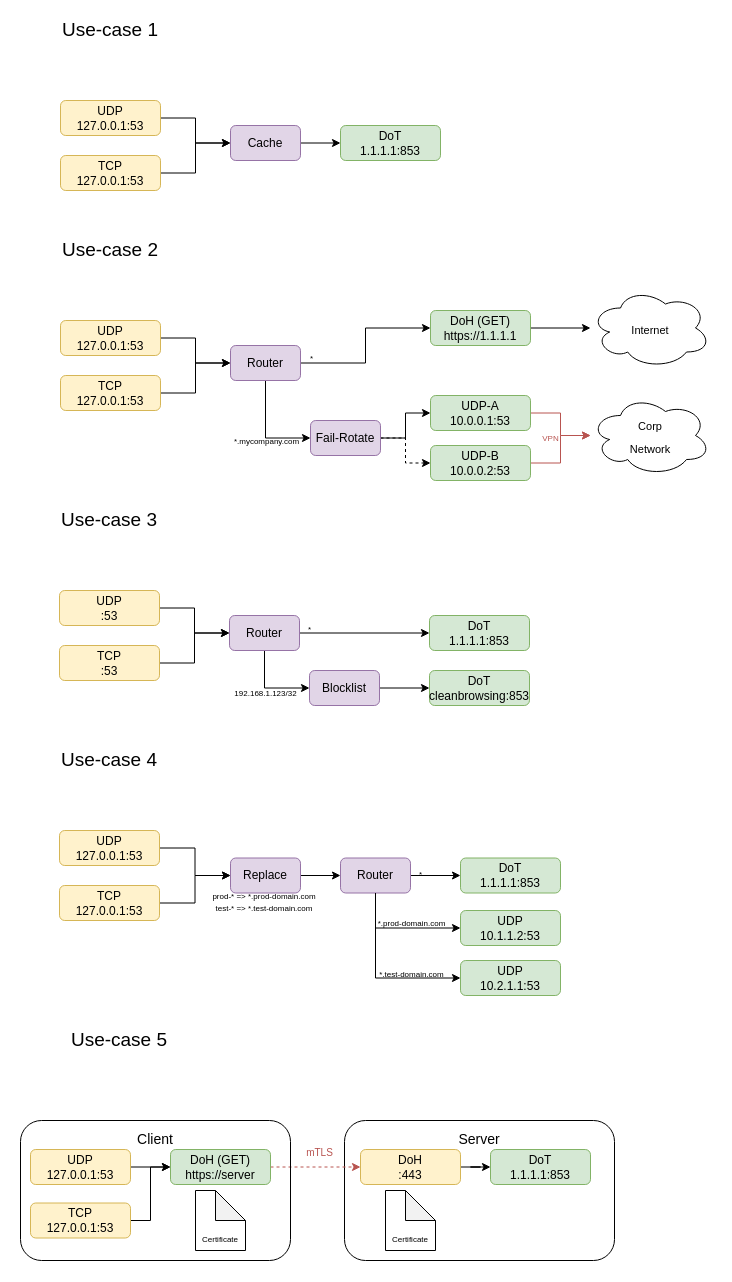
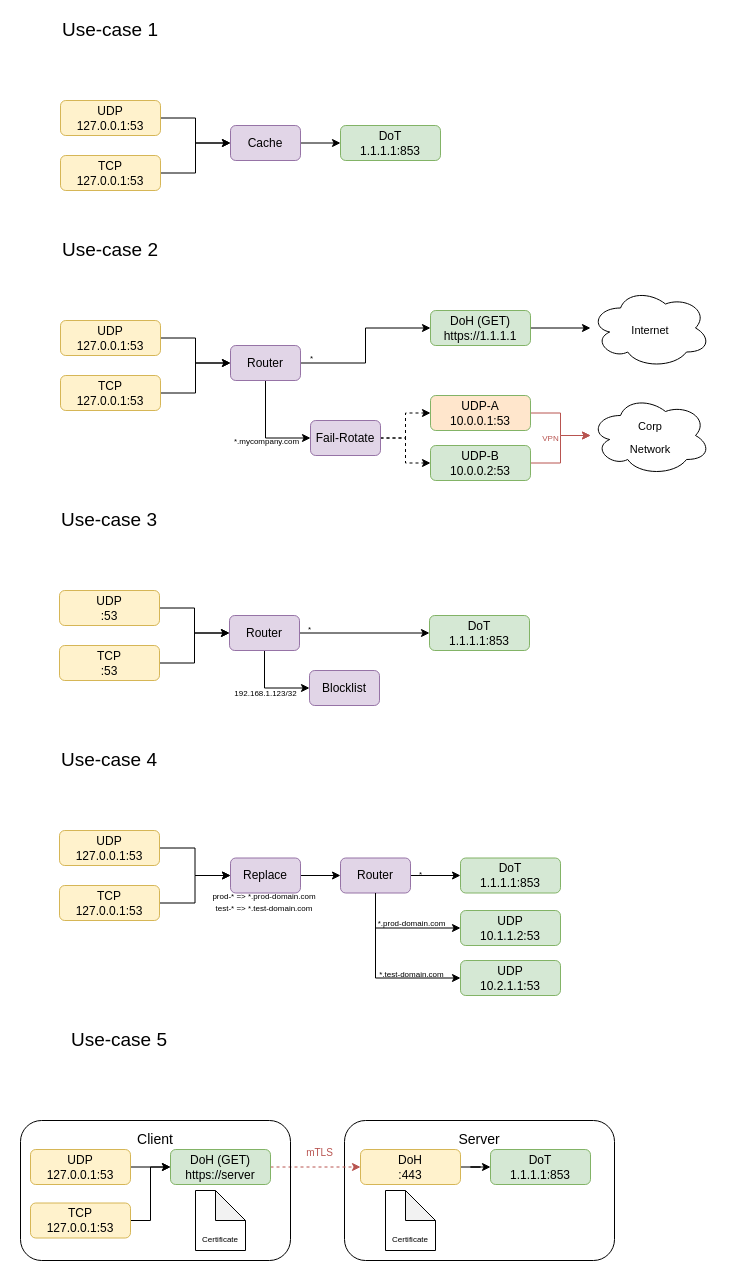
(481, 413) -> (481, 413)
(406, 417) -> (406, 417)
(401, 688) -> none
(480, 688) -> none
